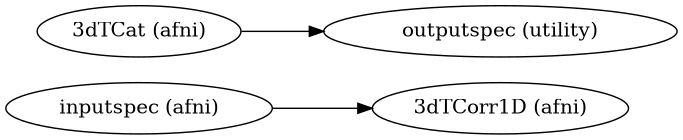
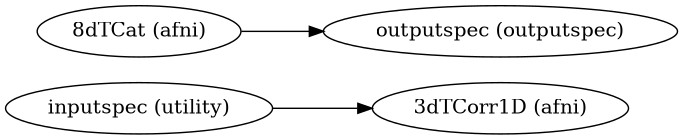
(139, 31) -> (139, 31)
(500, 31) -> (500, 31)
(139, 108) -> (139, 108)
